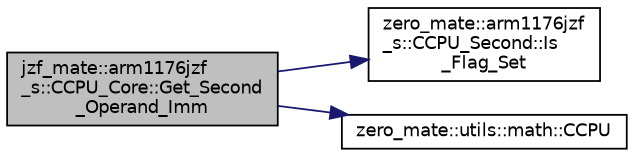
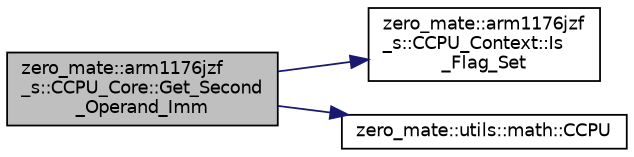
(484, 45) -> (484, 45)
(142, 89) -> (142, 89)
